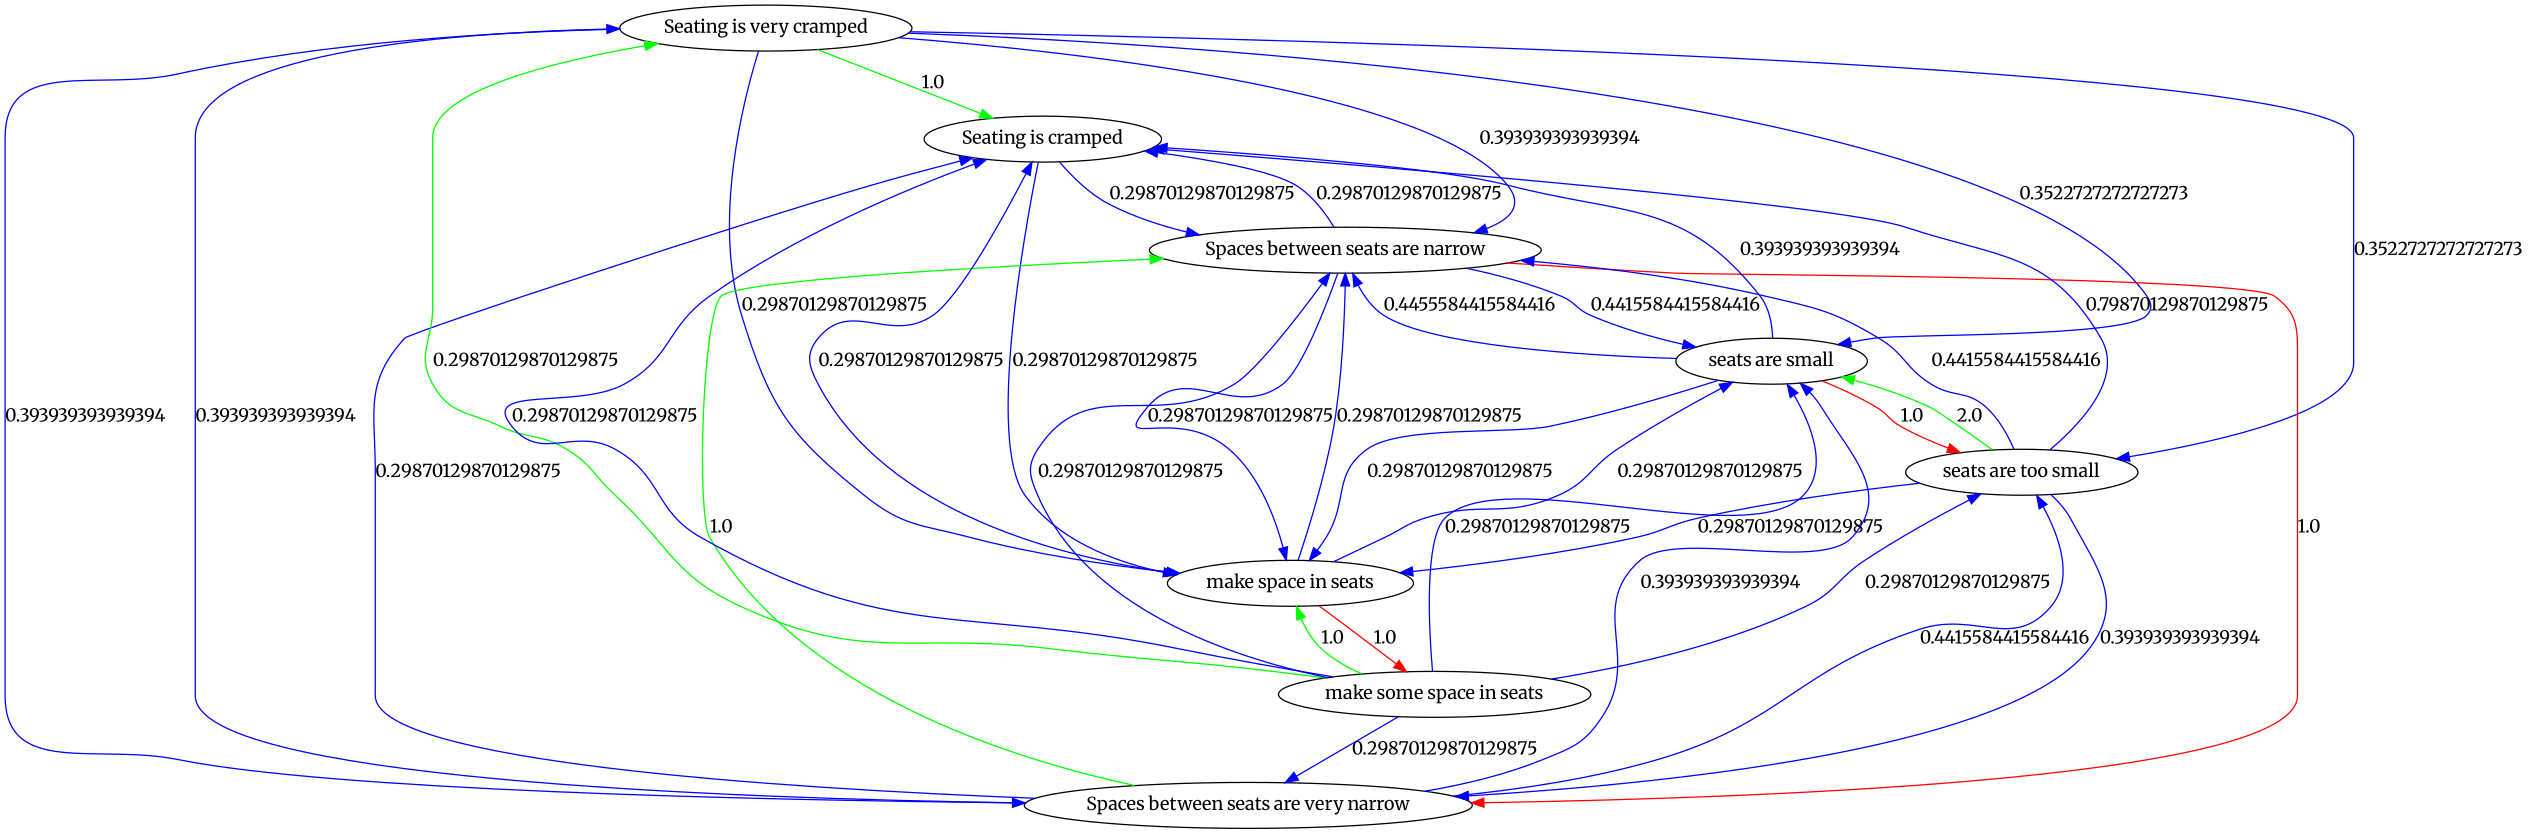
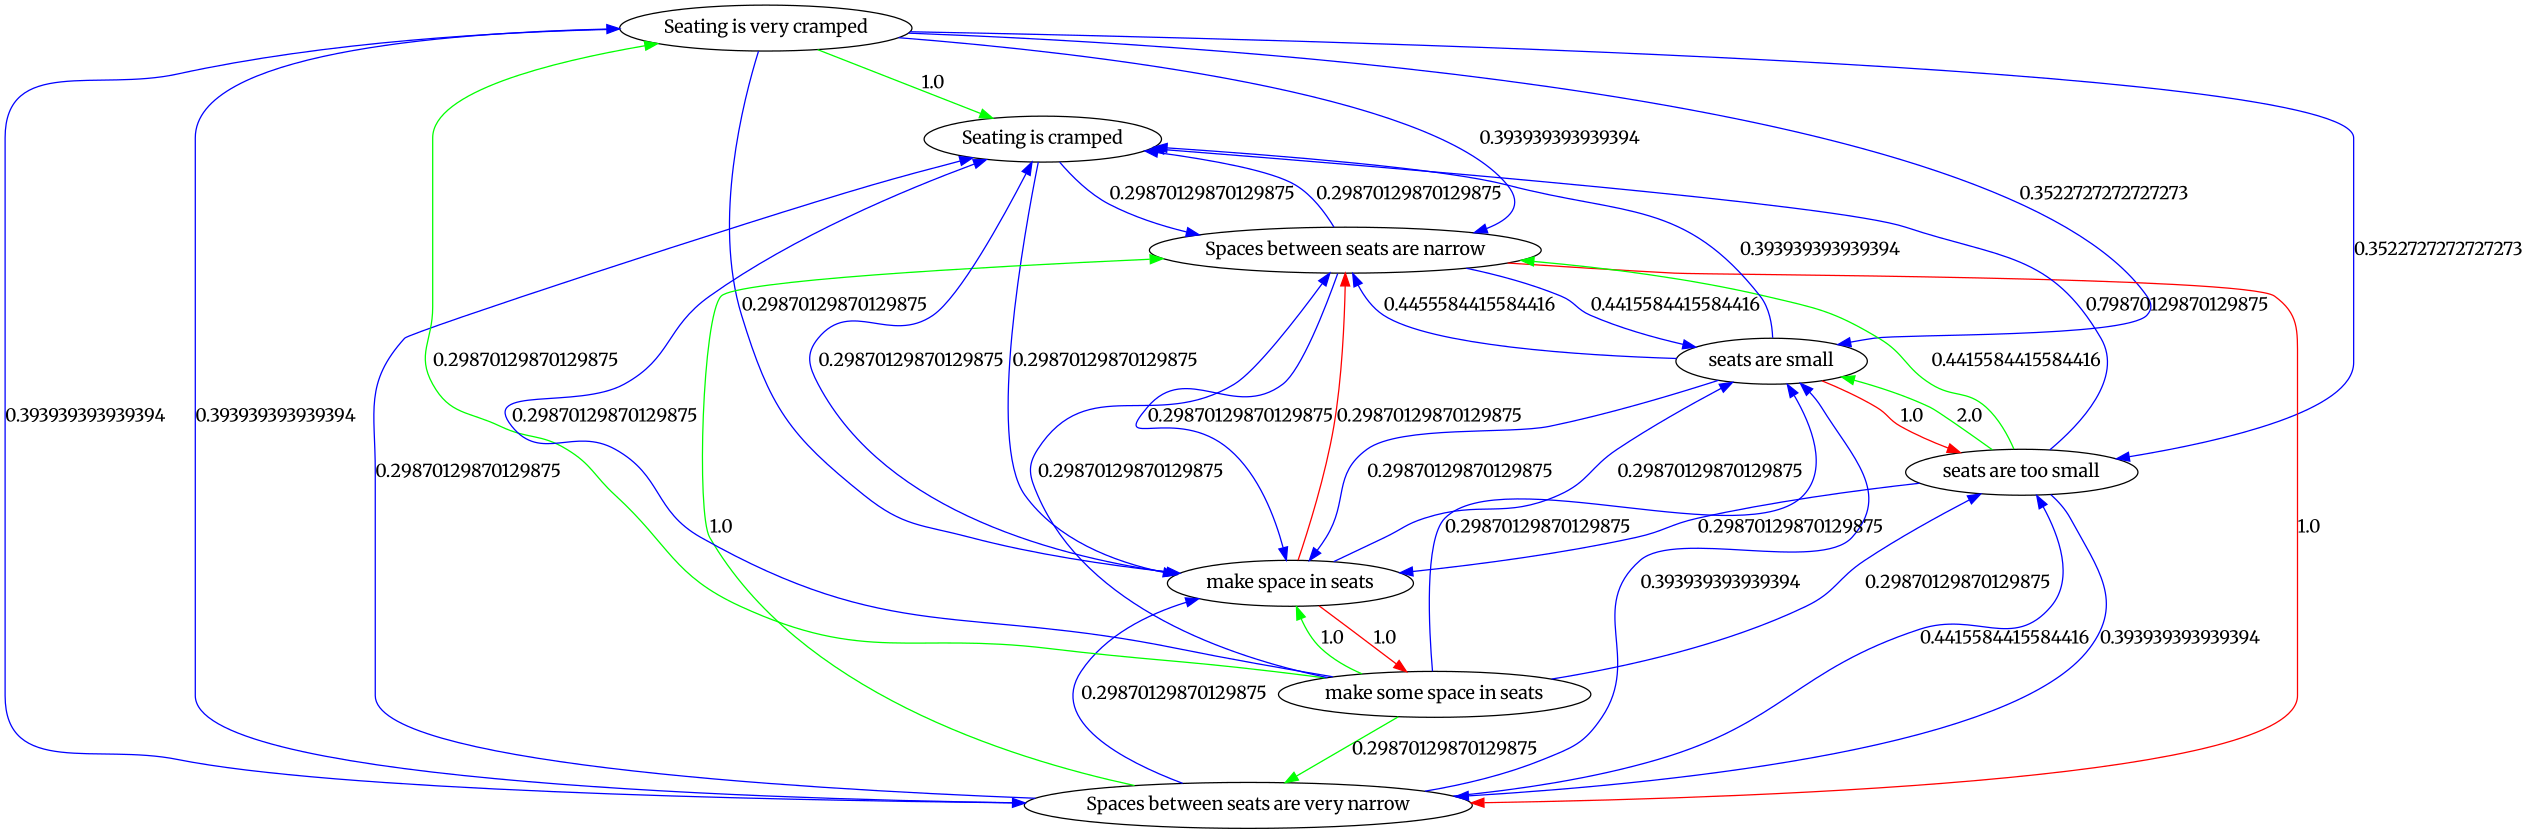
(1799, 304) -> (1799, 304)
(1334, 425) -> (1334, 425)
none -> (1074, 692)
(1347, 746) -> (1347, 746)
